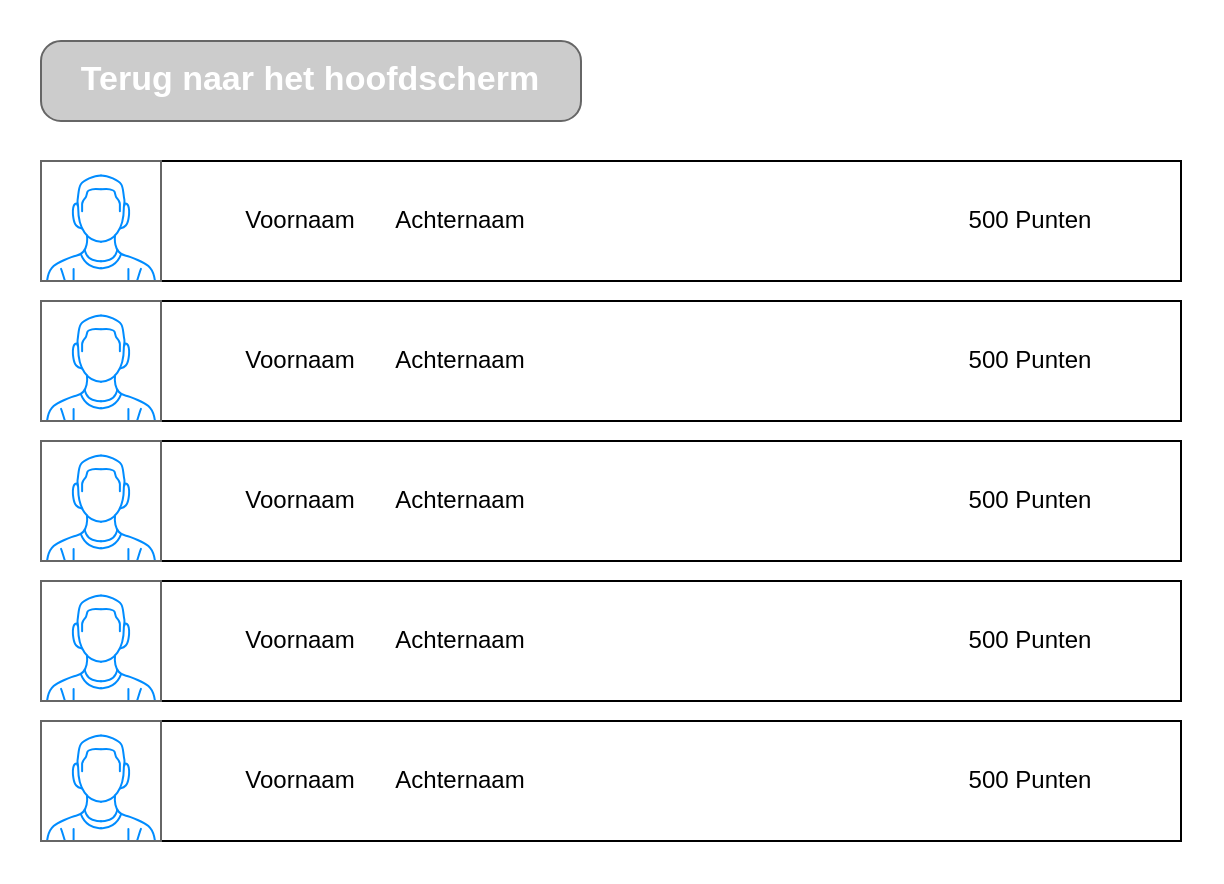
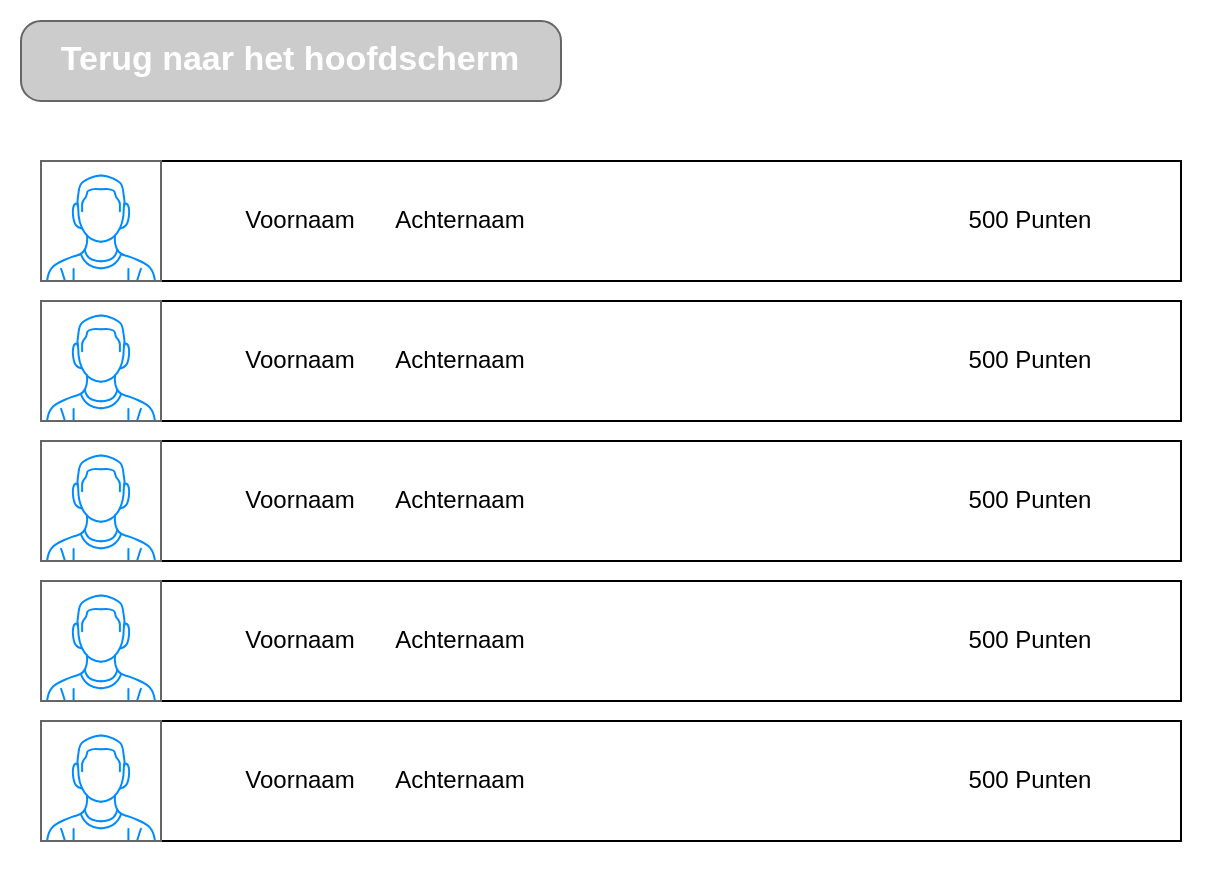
(311, 81) -> (291, 61)
